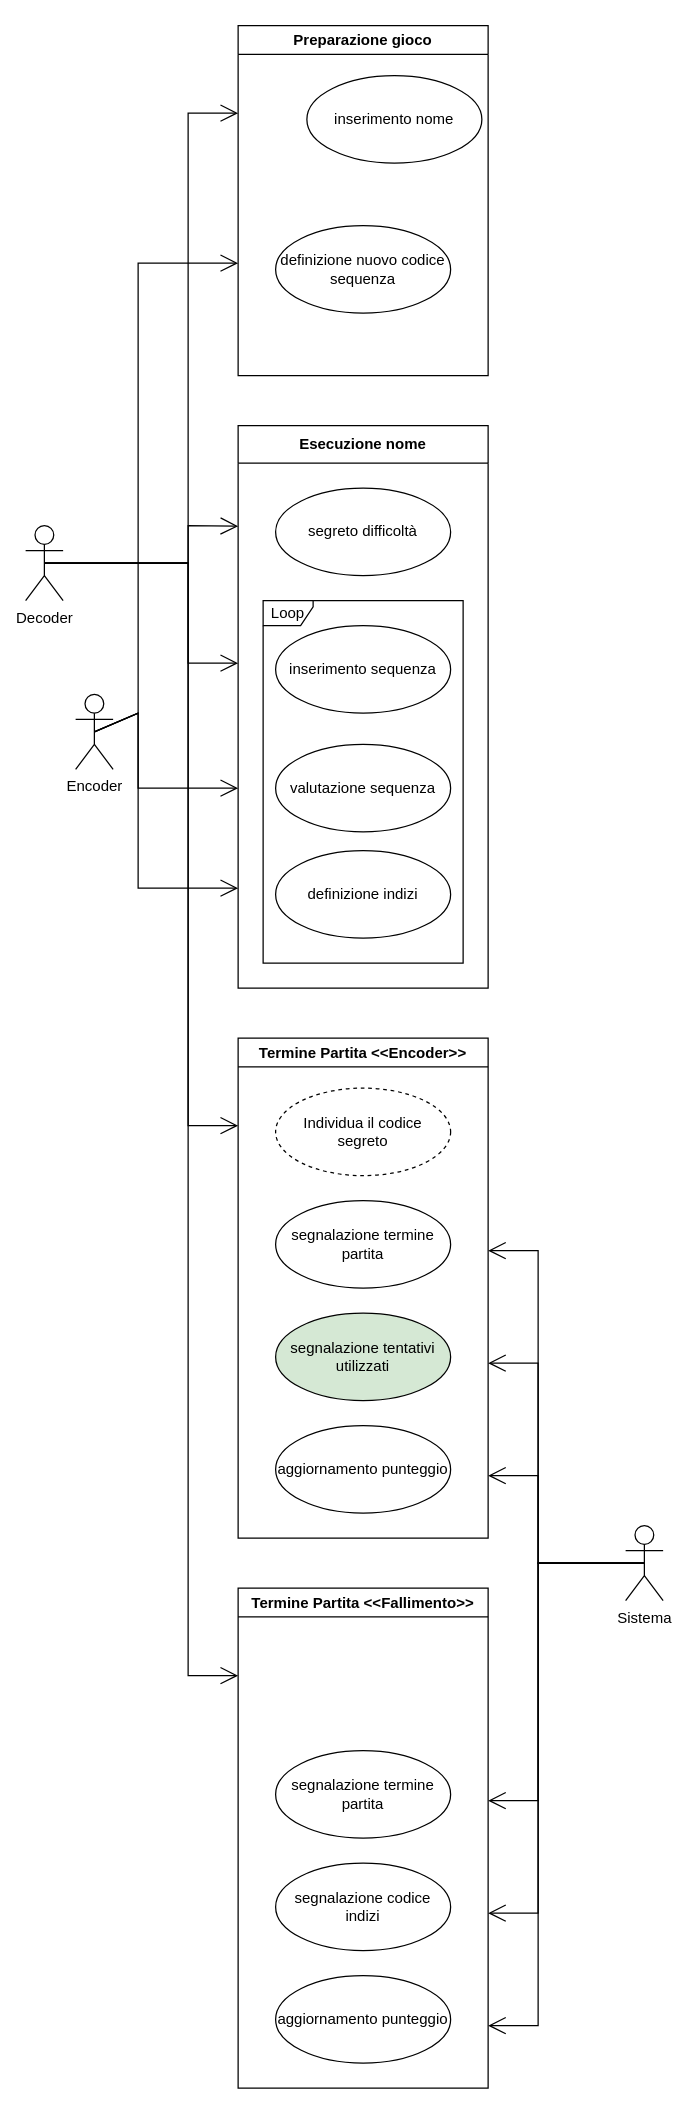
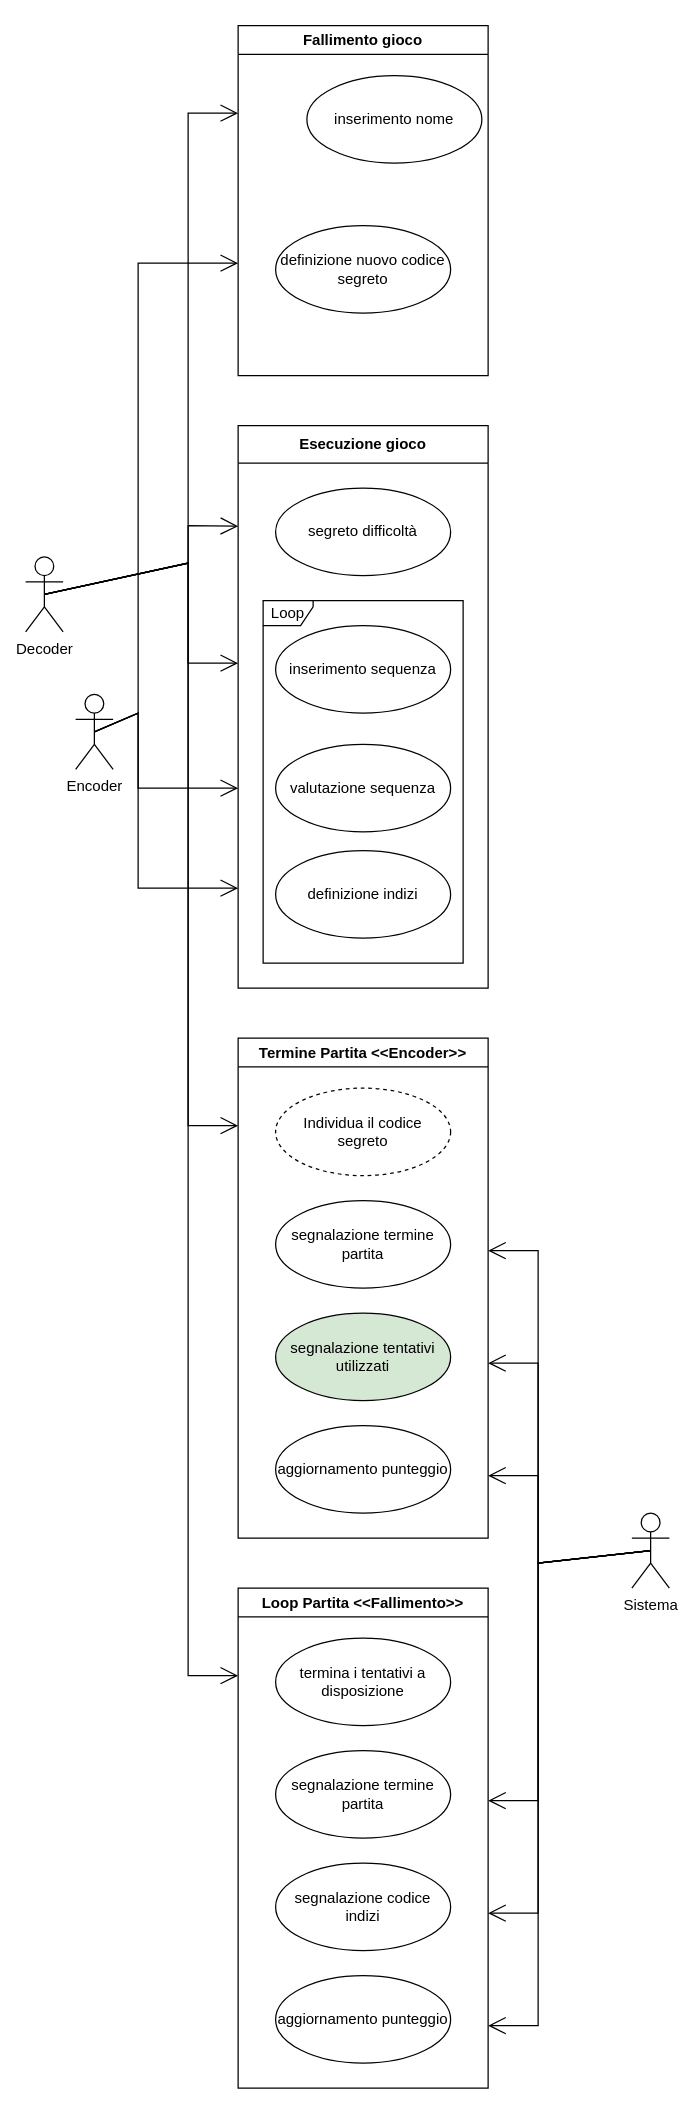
(363, 41) -> (363, 41)
(363, 269) -> (363, 269)
(363, 444) -> (363, 444)
(44, 563) -> (44, 594)
(644, 1563) -> (651, 1551)
(363, 1603) -> (363, 1603)
none -> (363, 1682)
